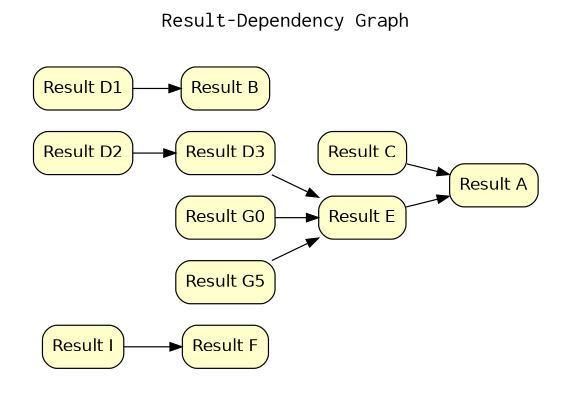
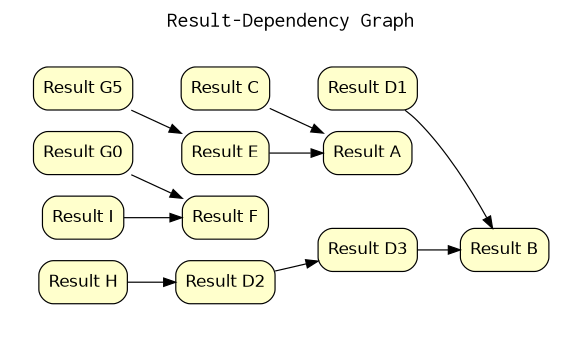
(290, 183) -> (433, 250)
(291, 218) -> (151, 184)
none -> (83, 282)
